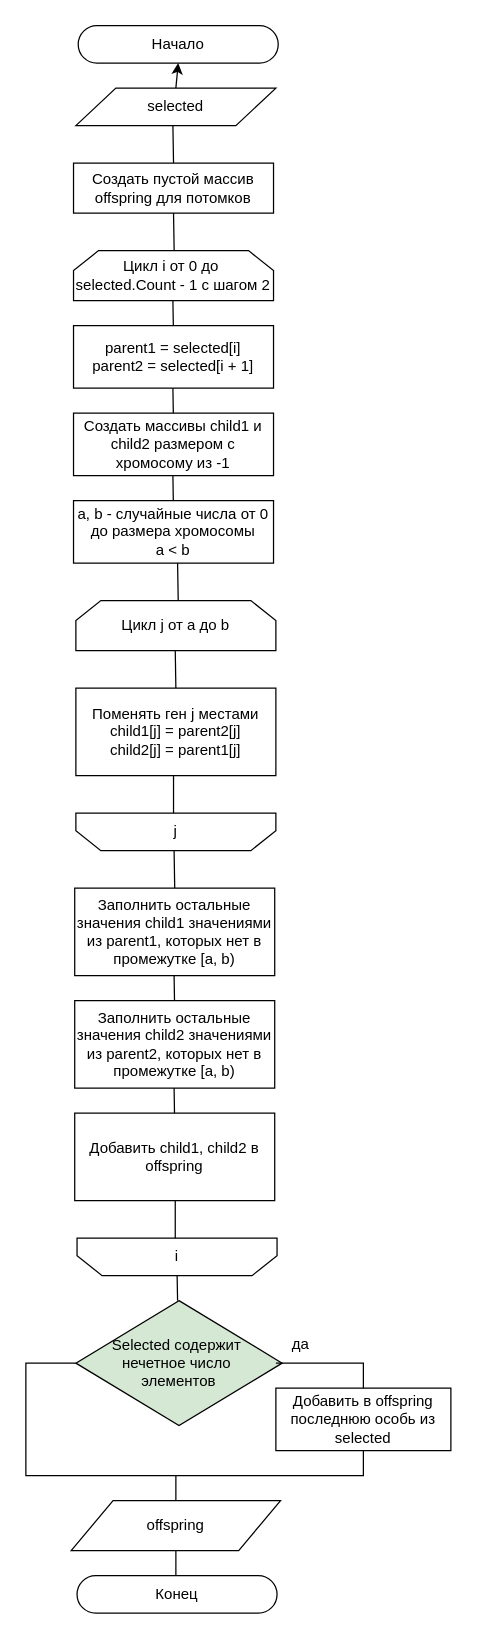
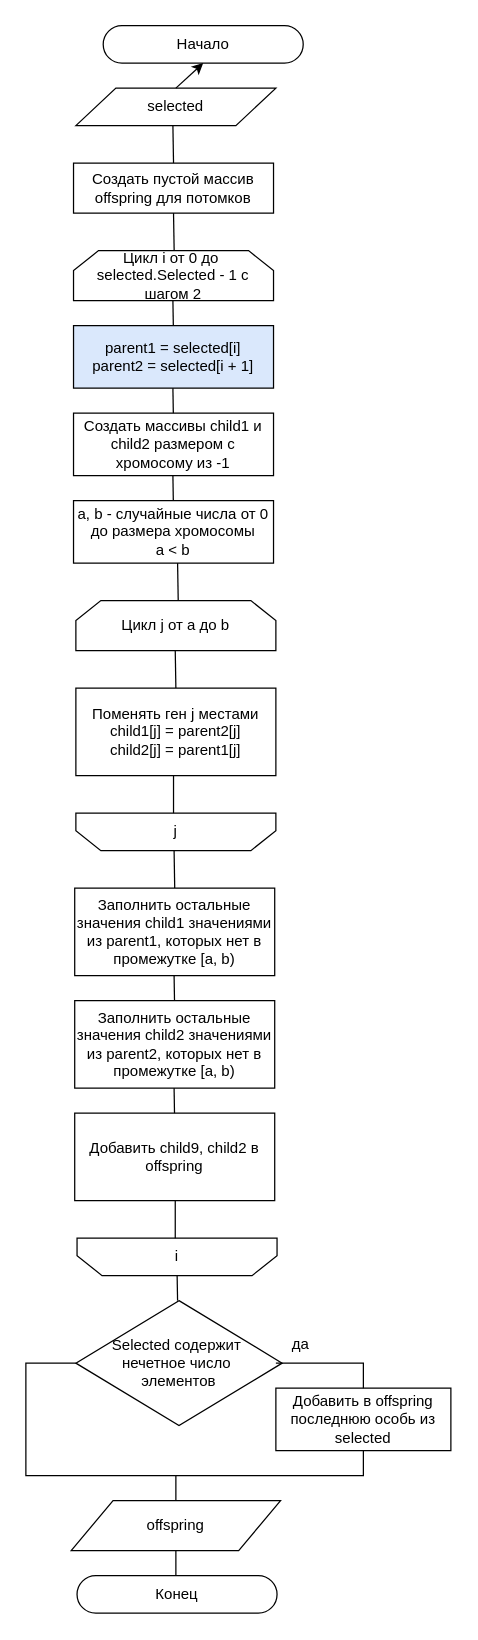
(178, 44) -> (203, 44)
(173, 276) -> (173, 276)
(173, 357) -> (173, 357)
(174, 1157) -> (174, 1157)
(179, 1363) -> (179, 1363)
